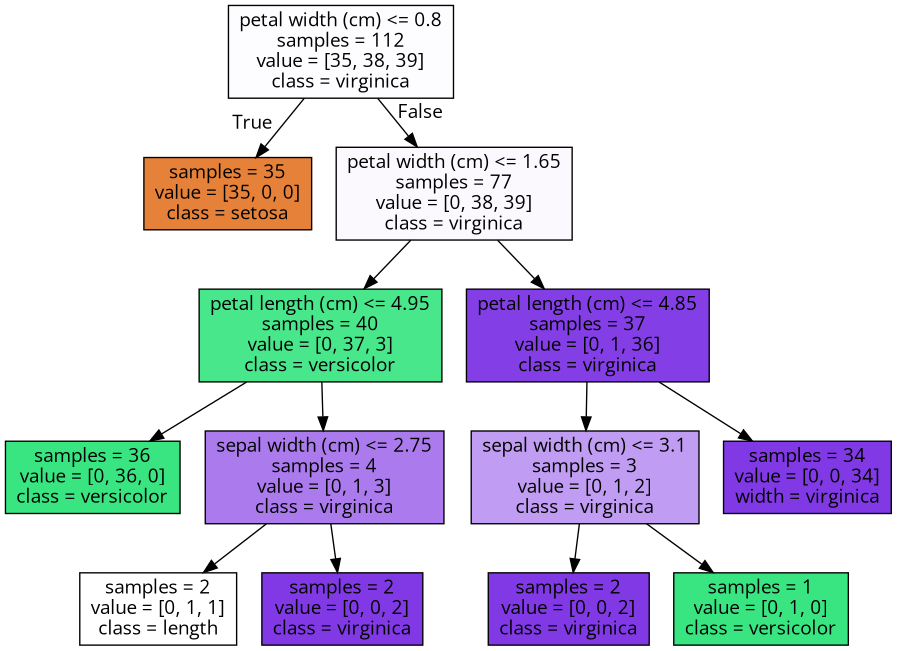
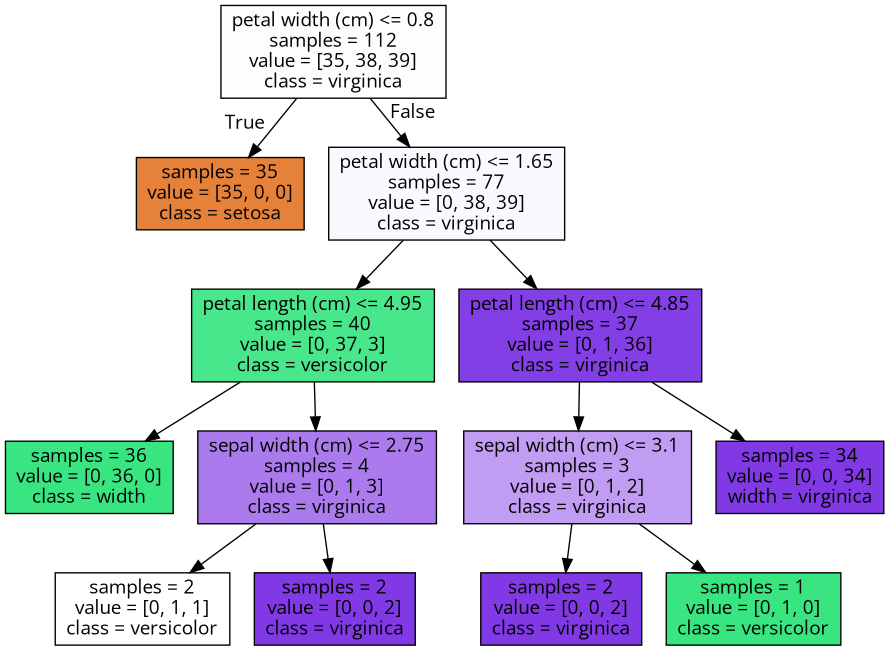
(93, 477) -> (89, 477)
(158, 609) -> (143, 609)
